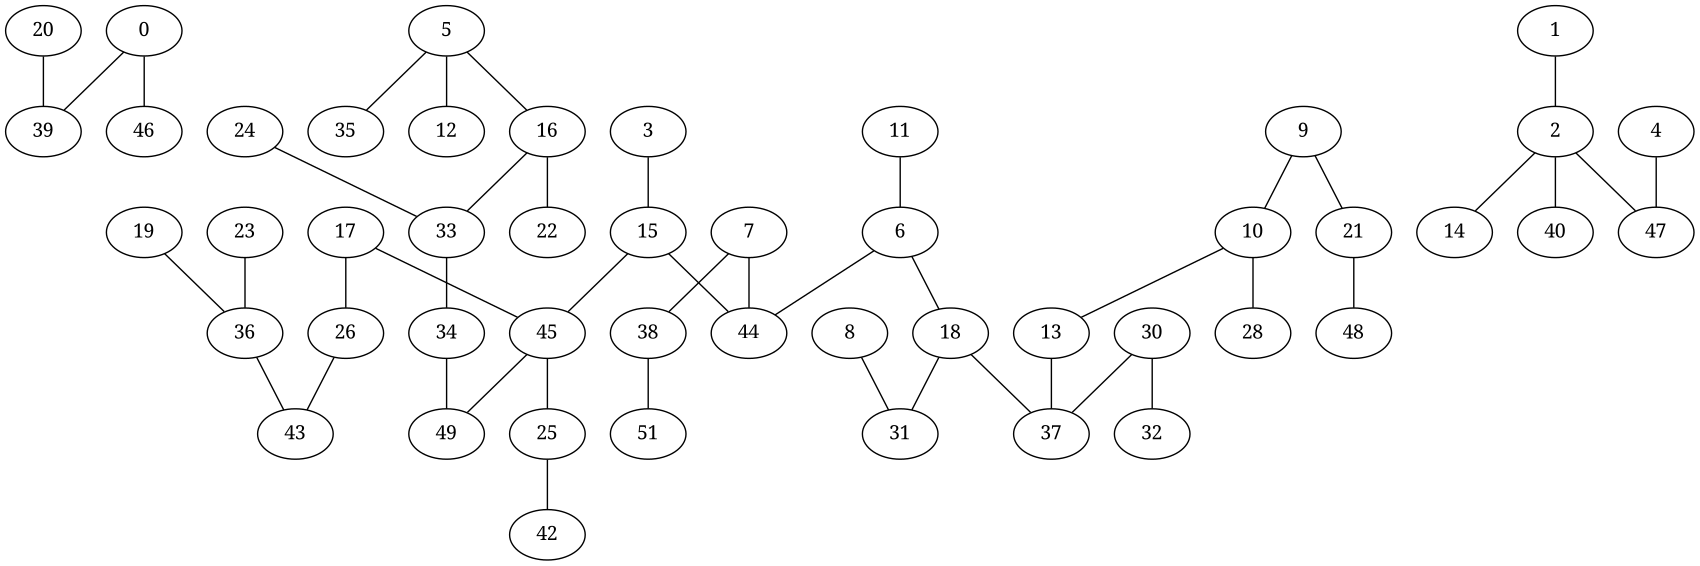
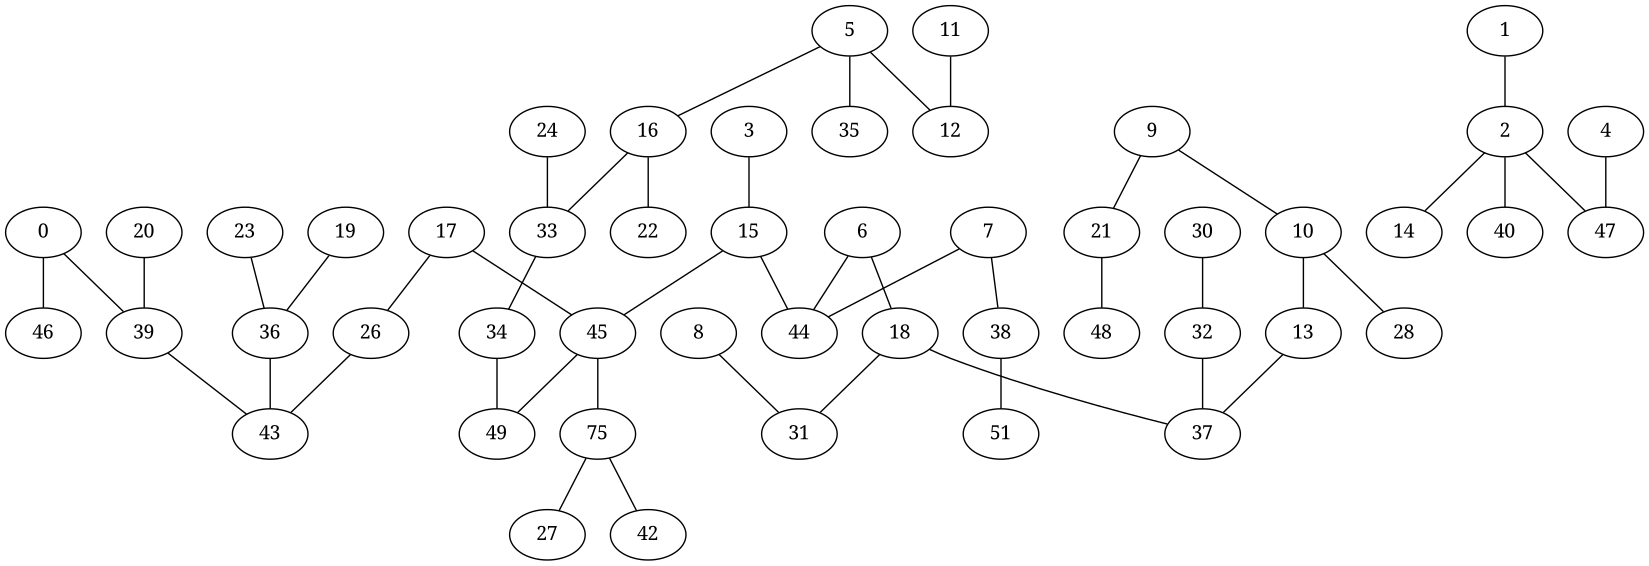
(900, 182) -> (951, 81)
(1102, 383) -> (1203, 384)
none -> (207, 384)
(547, 434) -> (598, 434)
none -> (547, 535)
